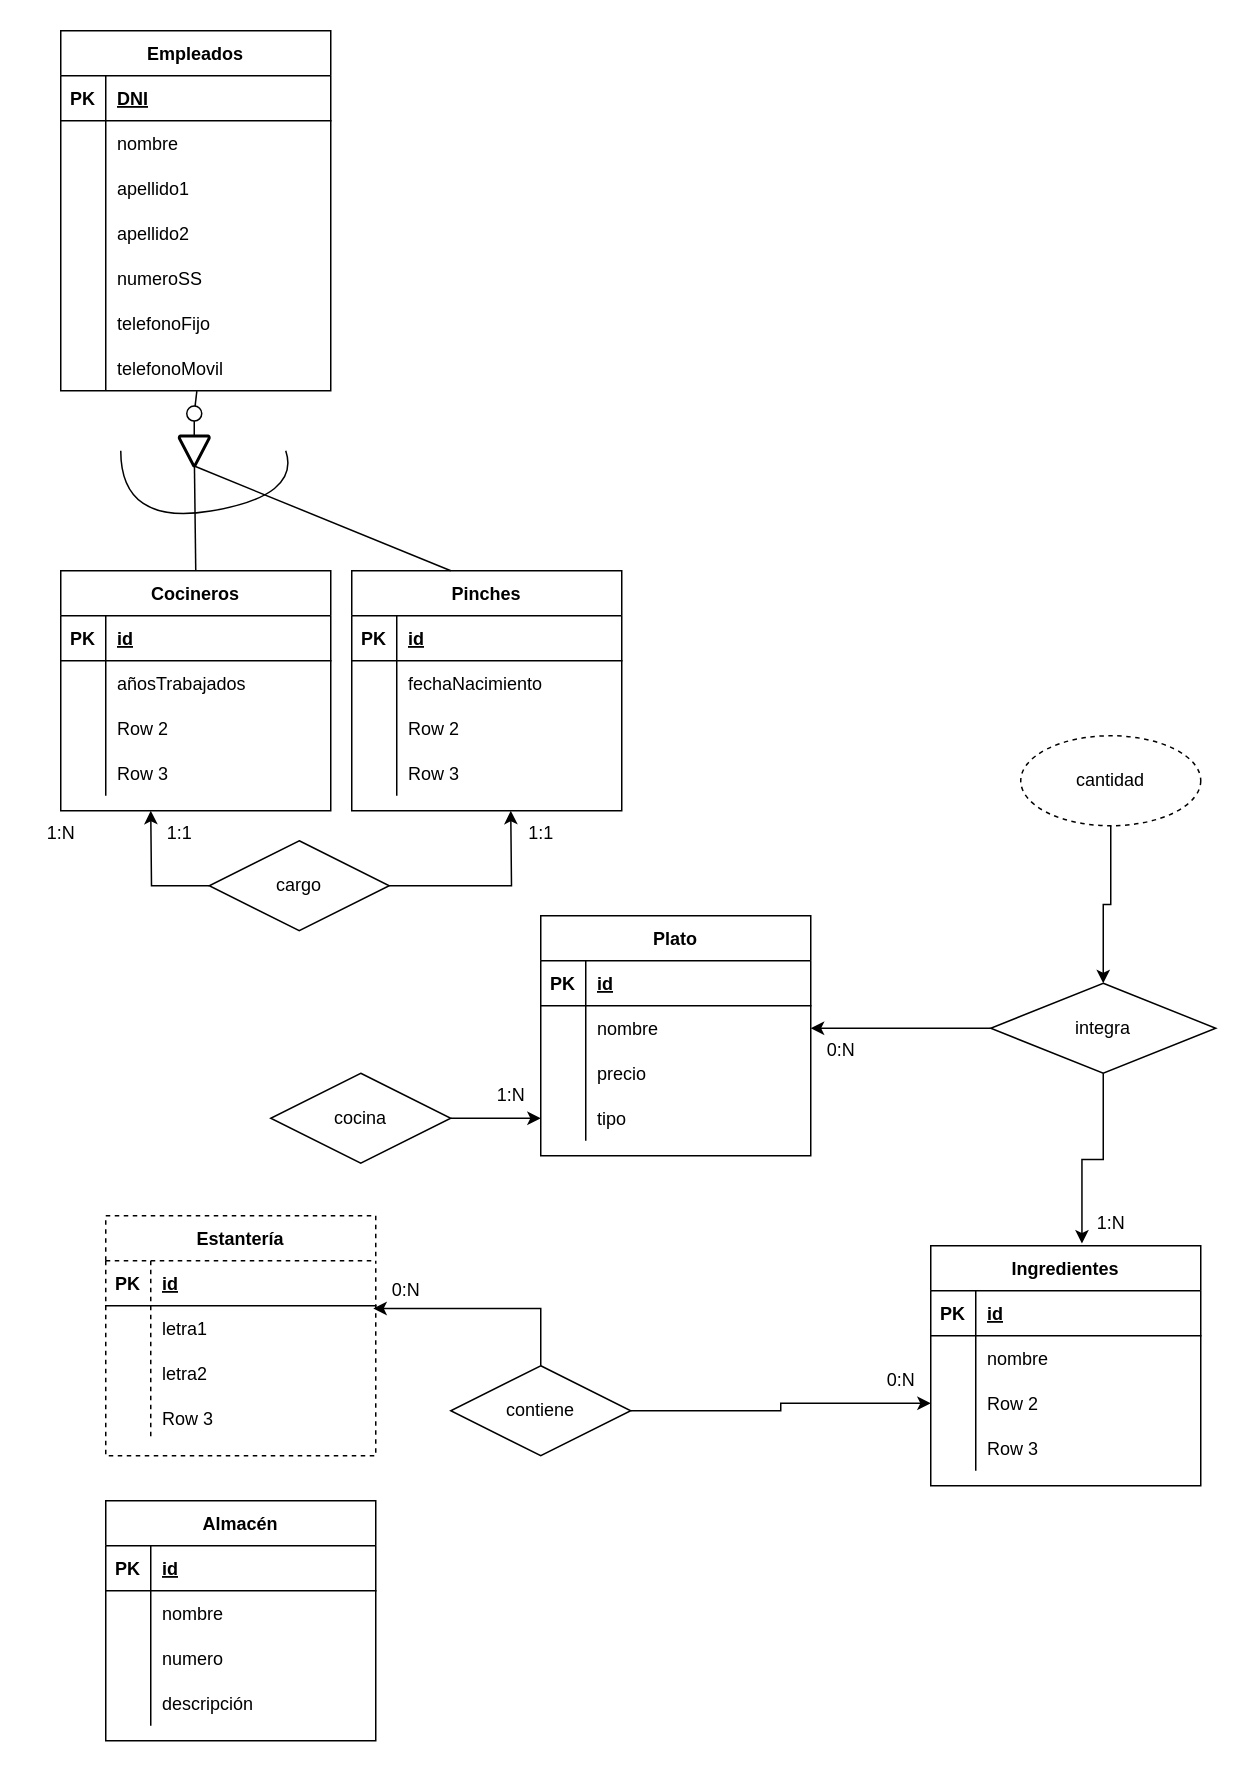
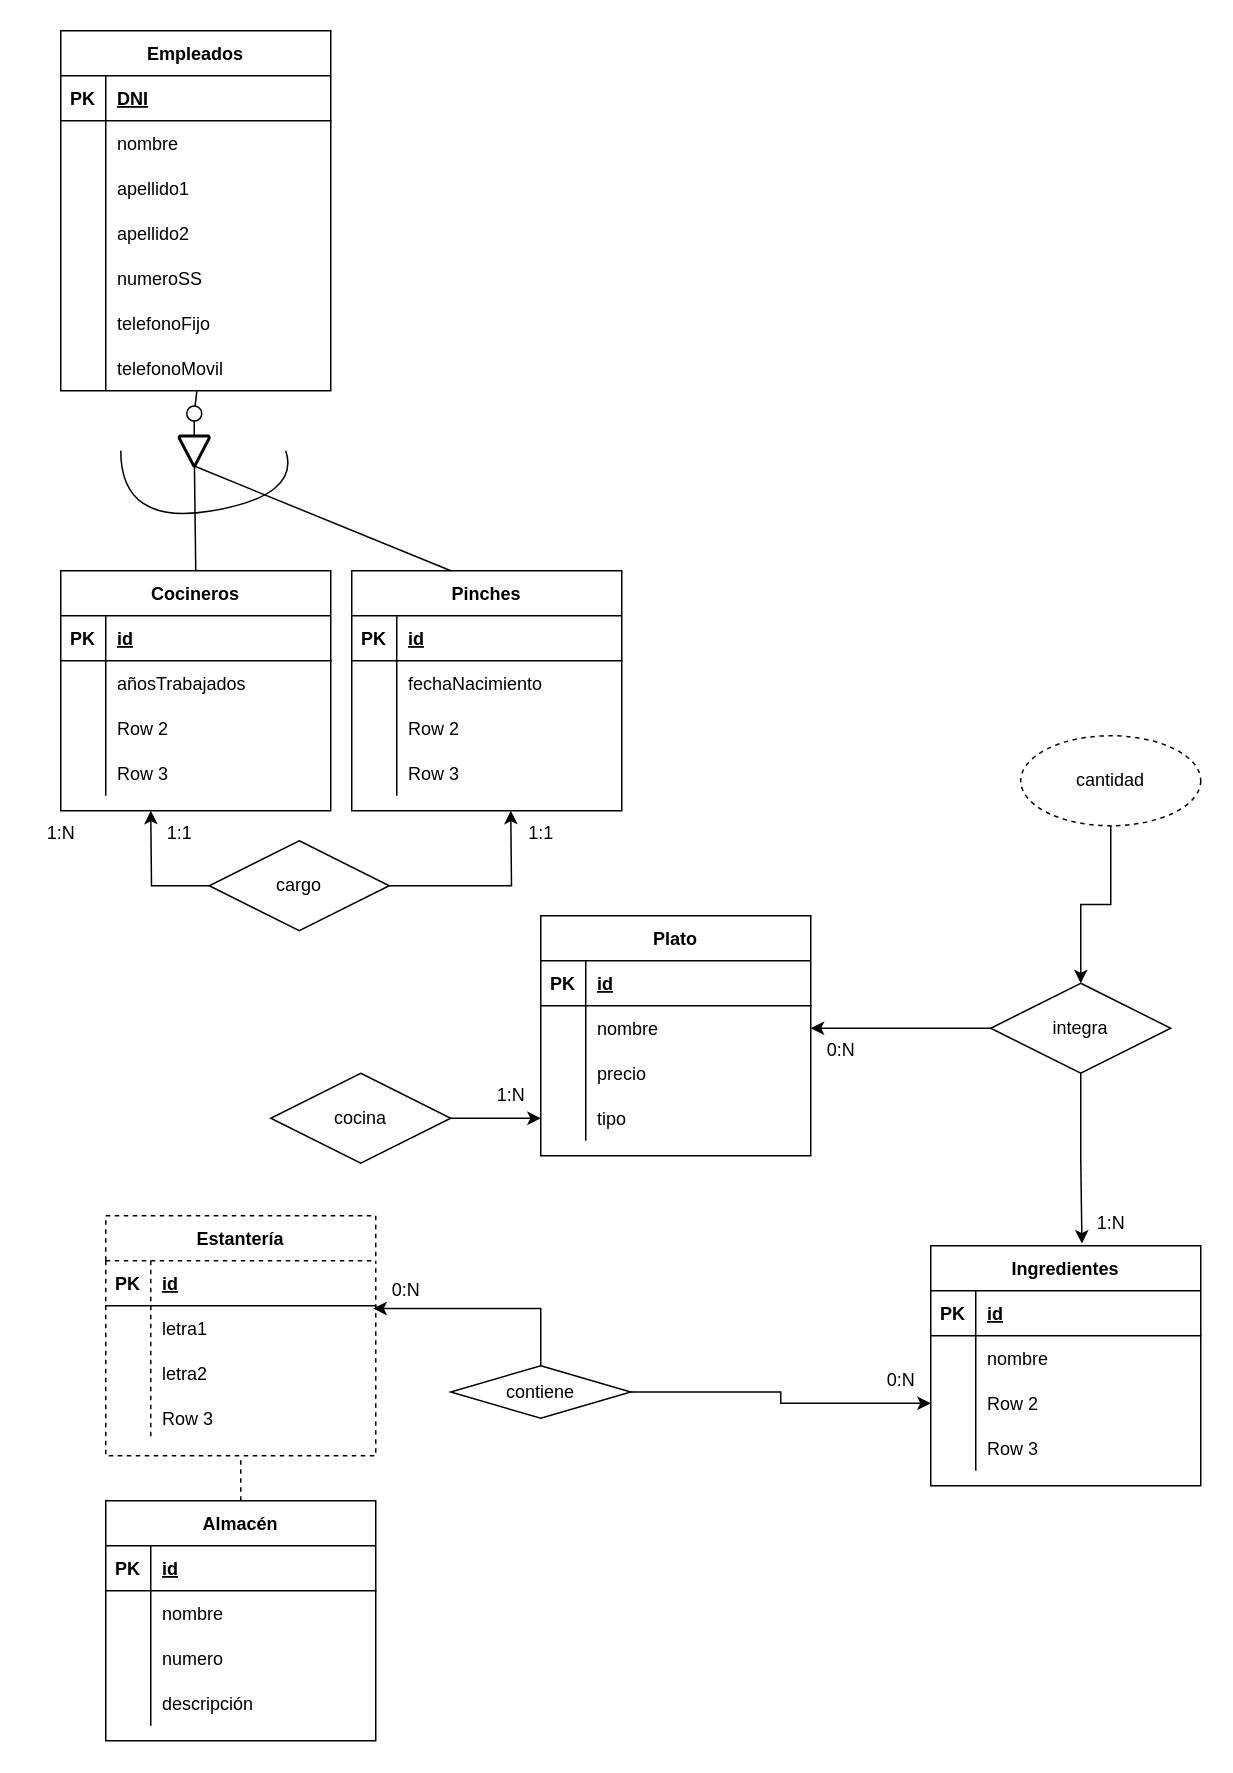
(1103, 1028) -> (1081, 1028)
(541, 1411) -> (541, 1392)
none -> (241, 1480)
